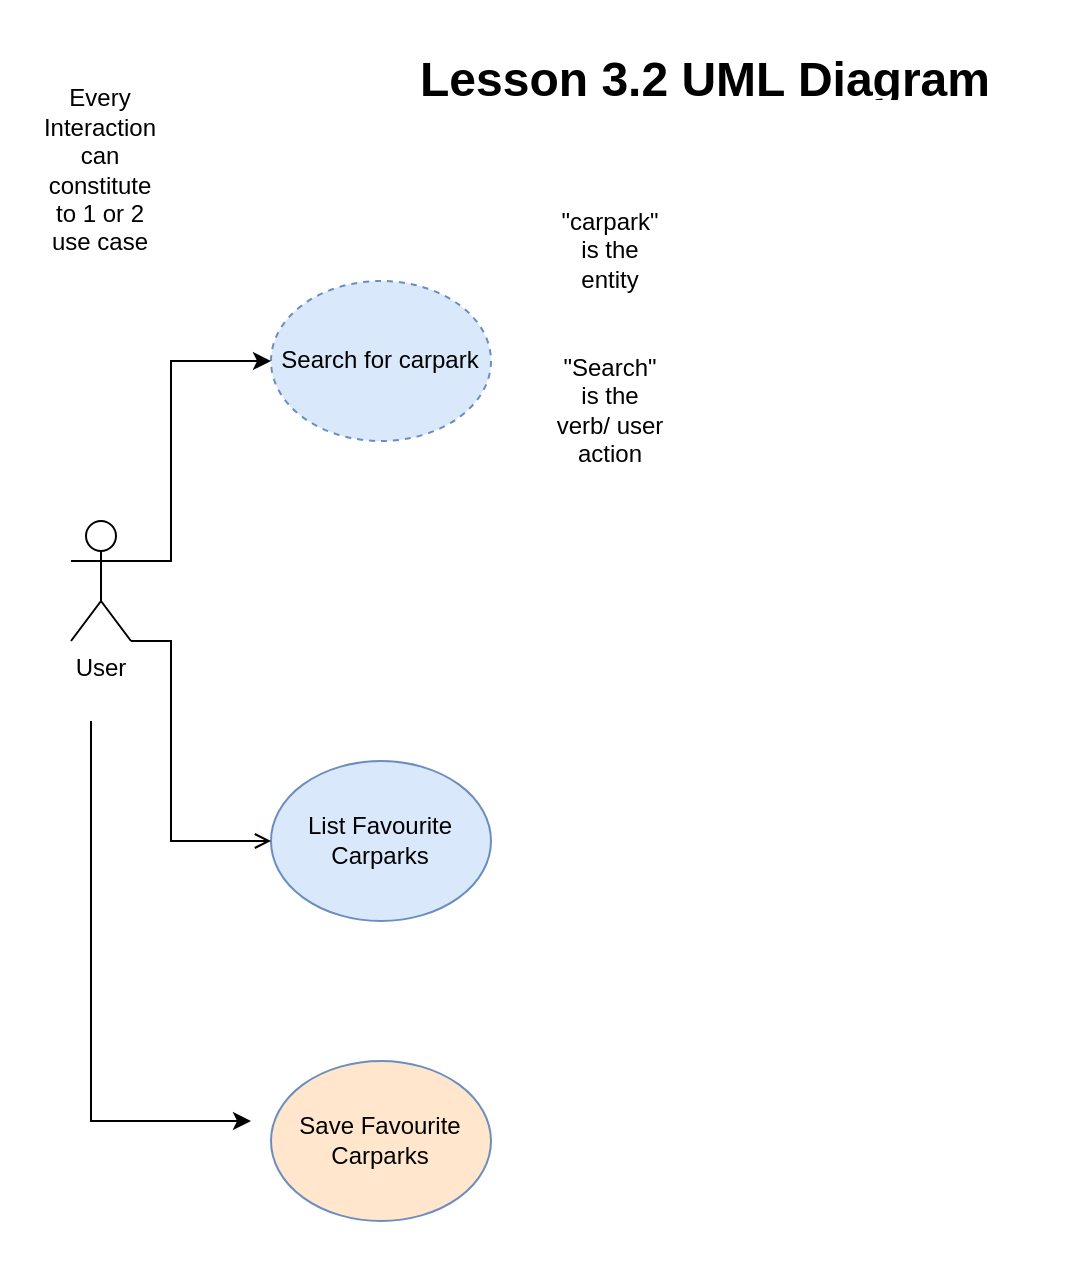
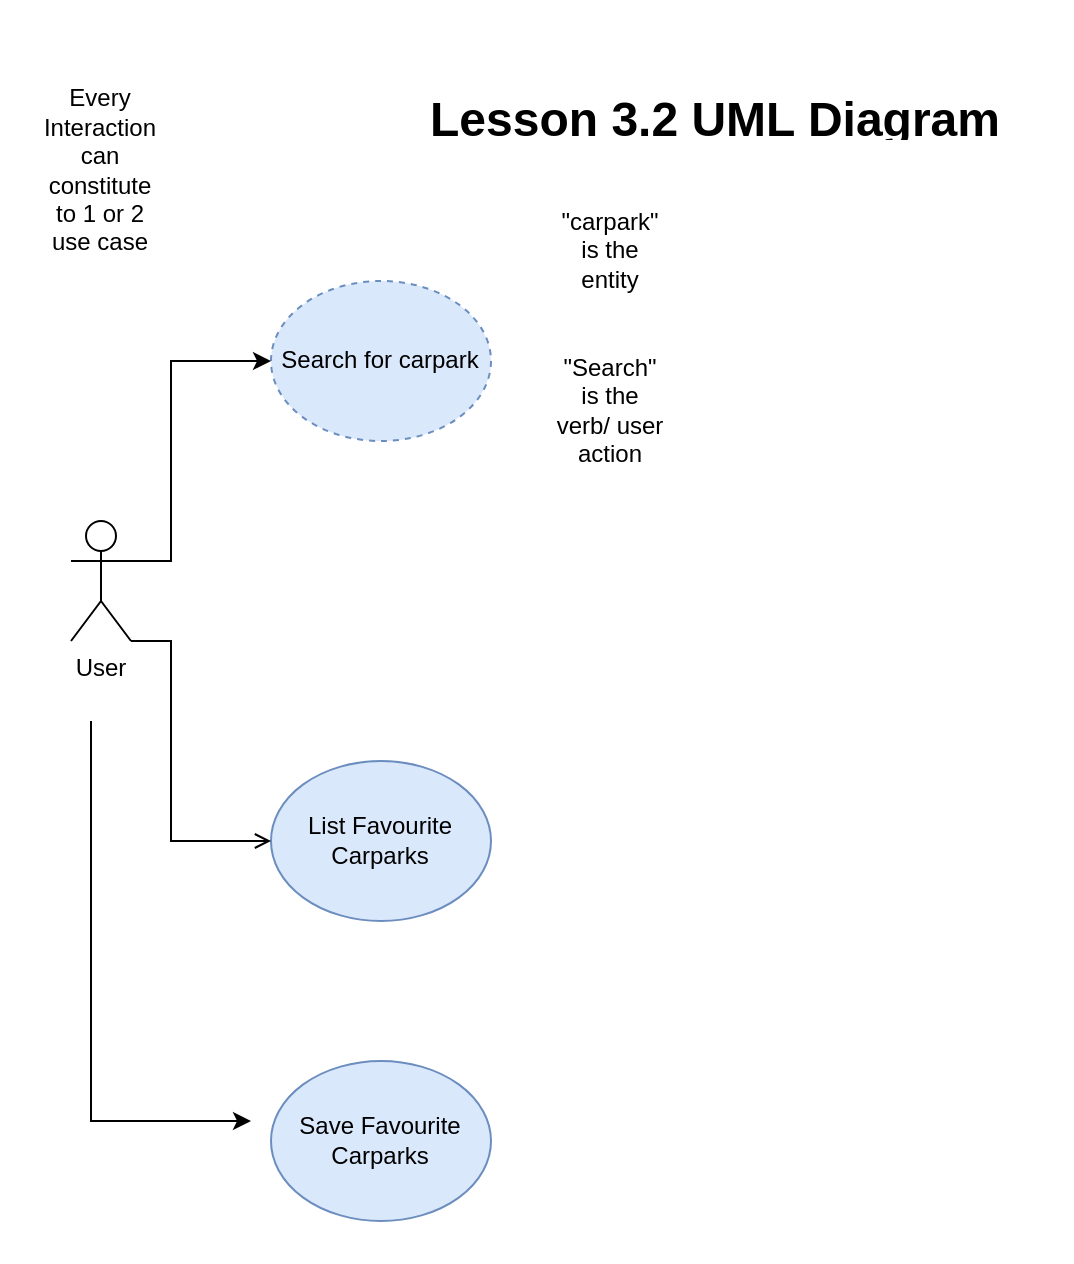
(721, 71) -> (731, 111)
(381, 1141) -> (381, 1141)
